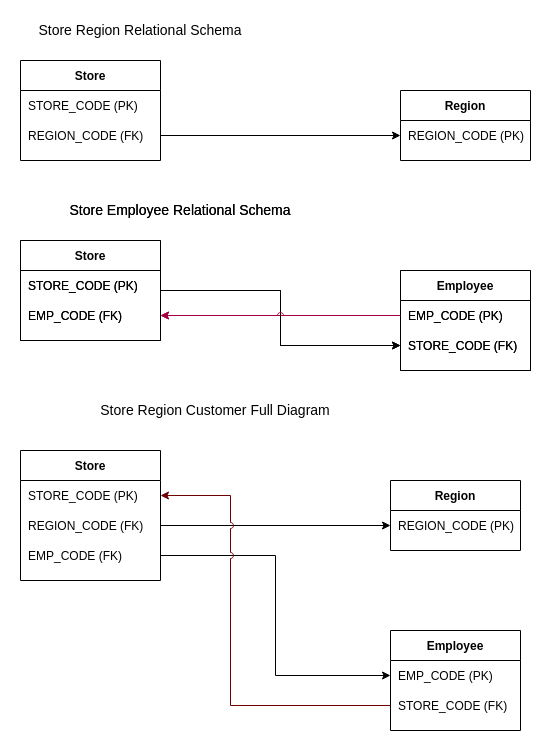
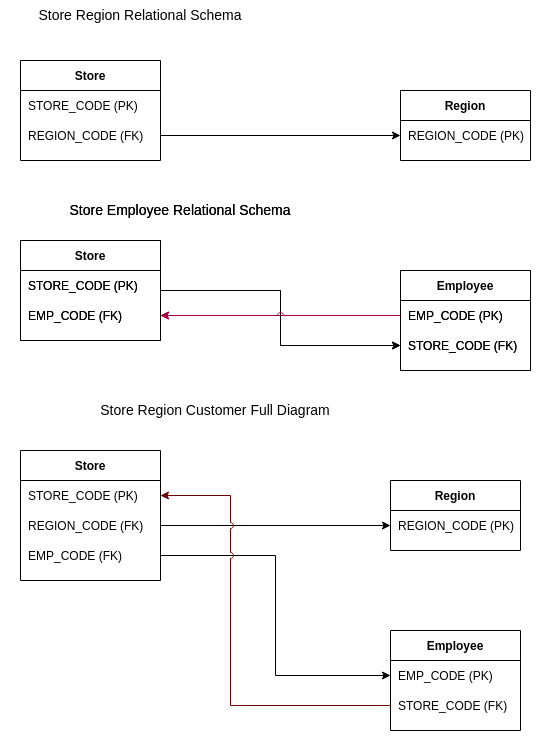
(141, 31) -> (141, 16)
